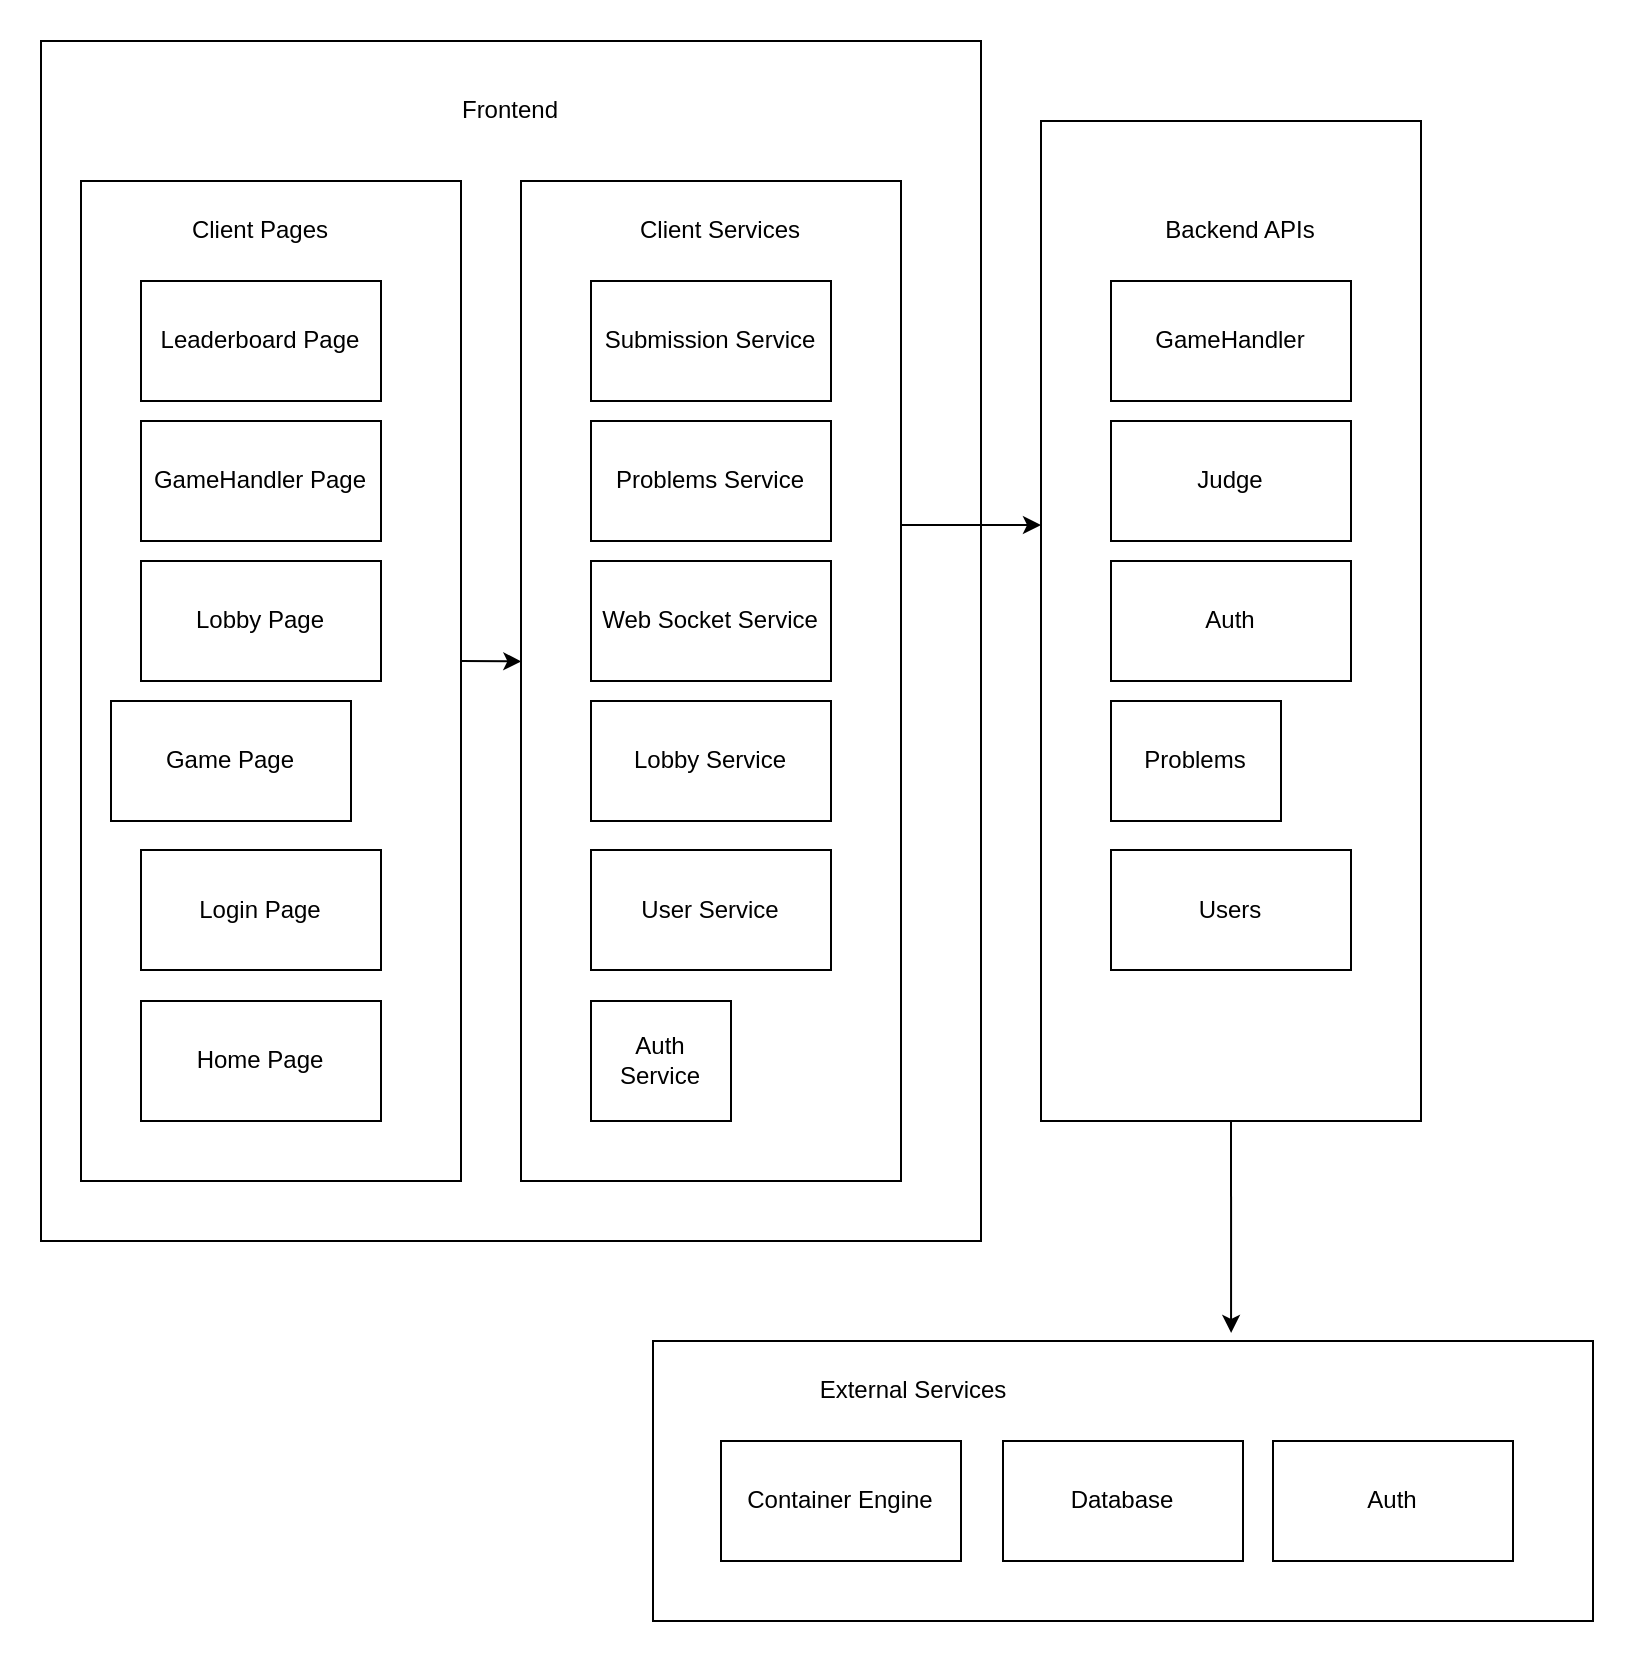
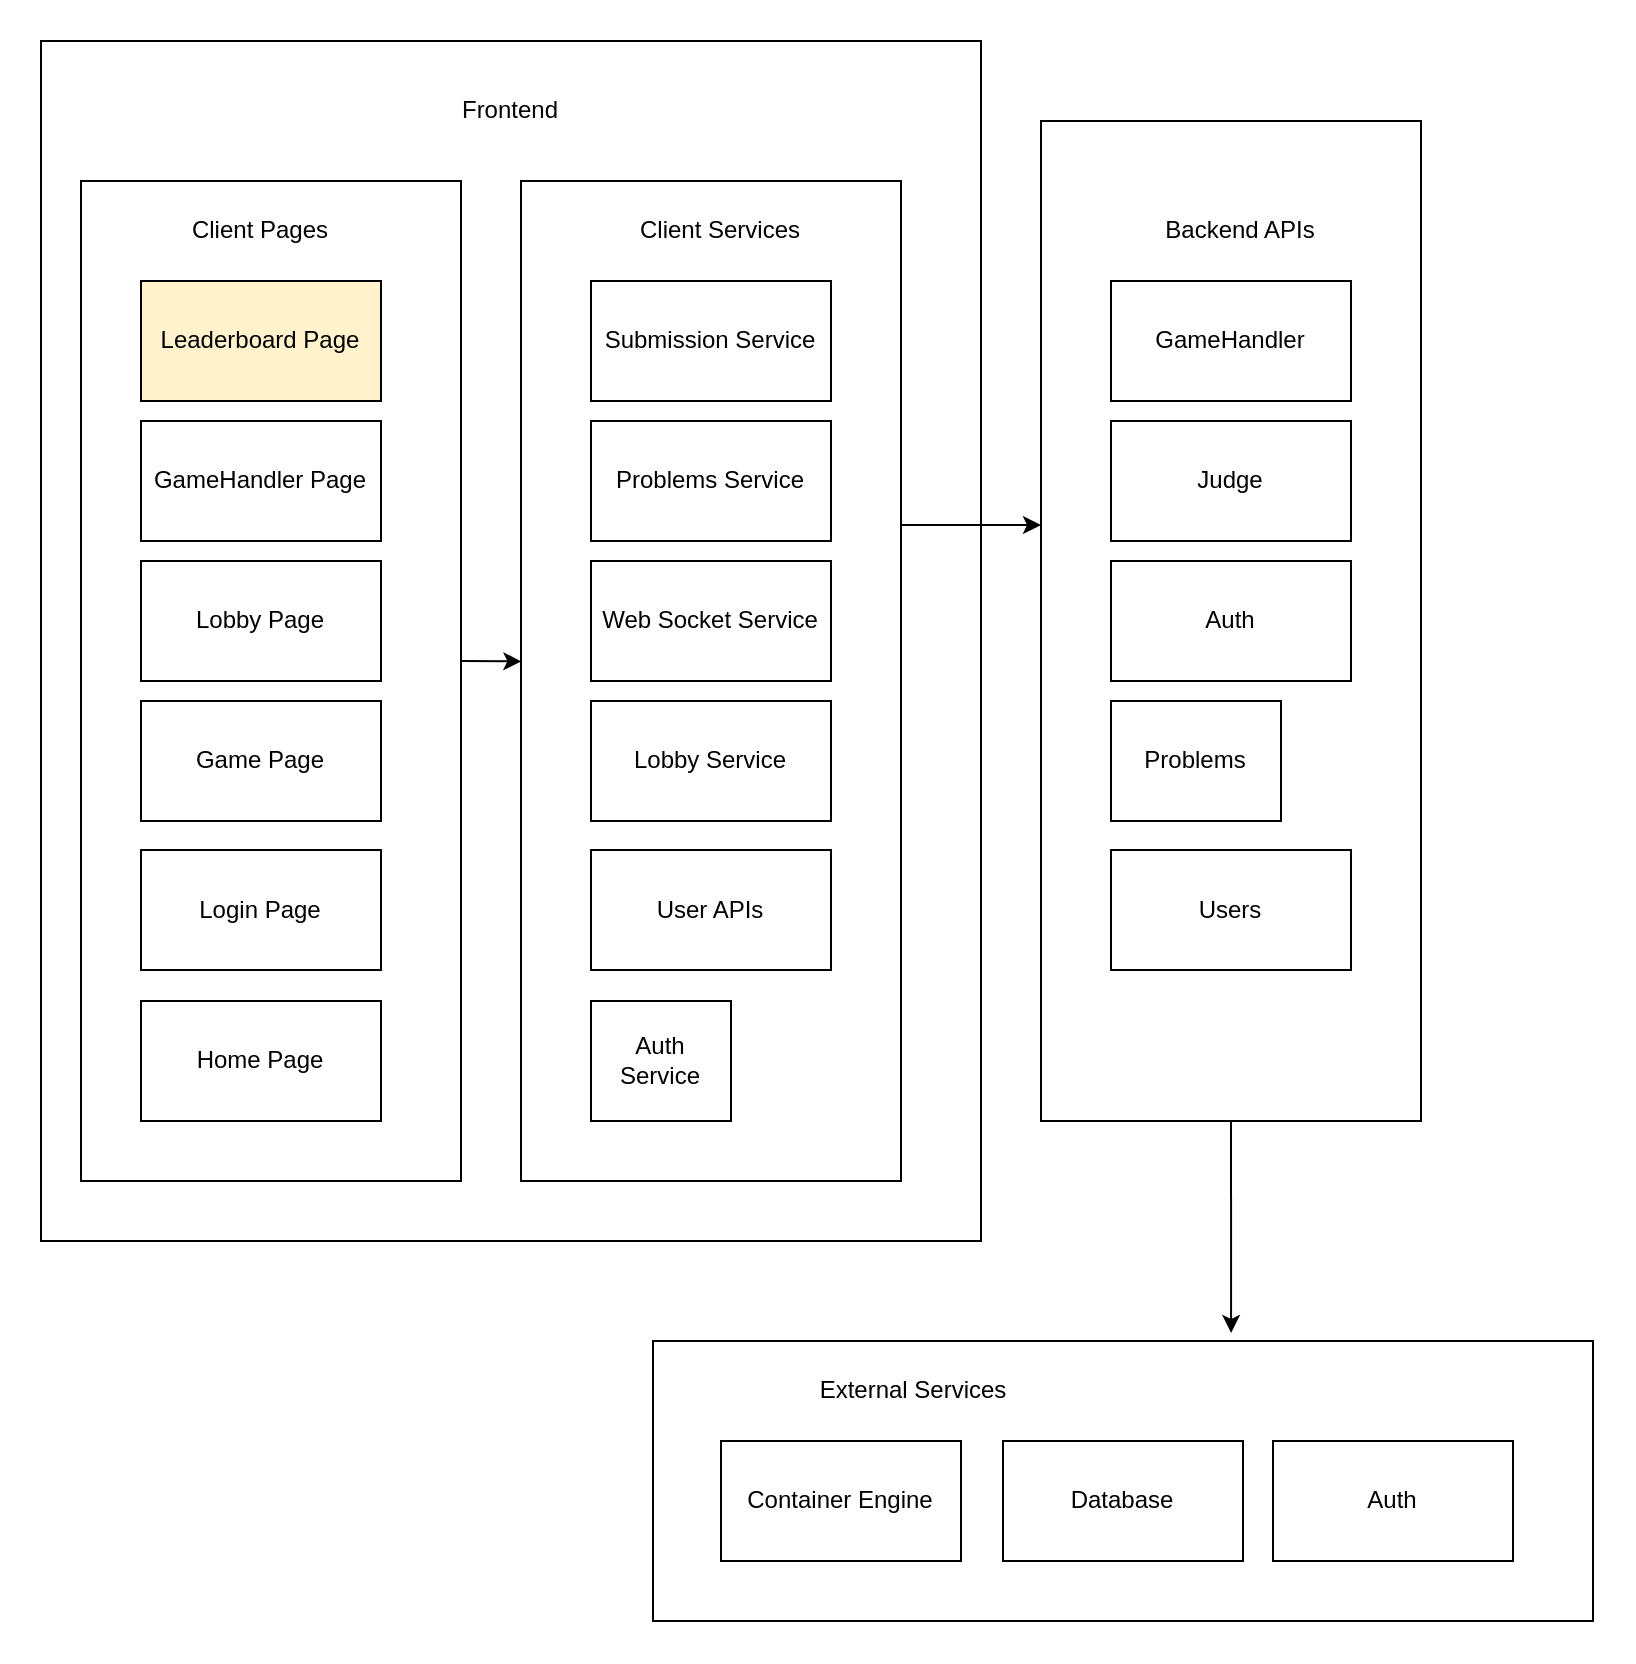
(261, 341) -> (261, 341)
(231, 761) -> (261, 761)
(711, 911) -> (711, 911)
